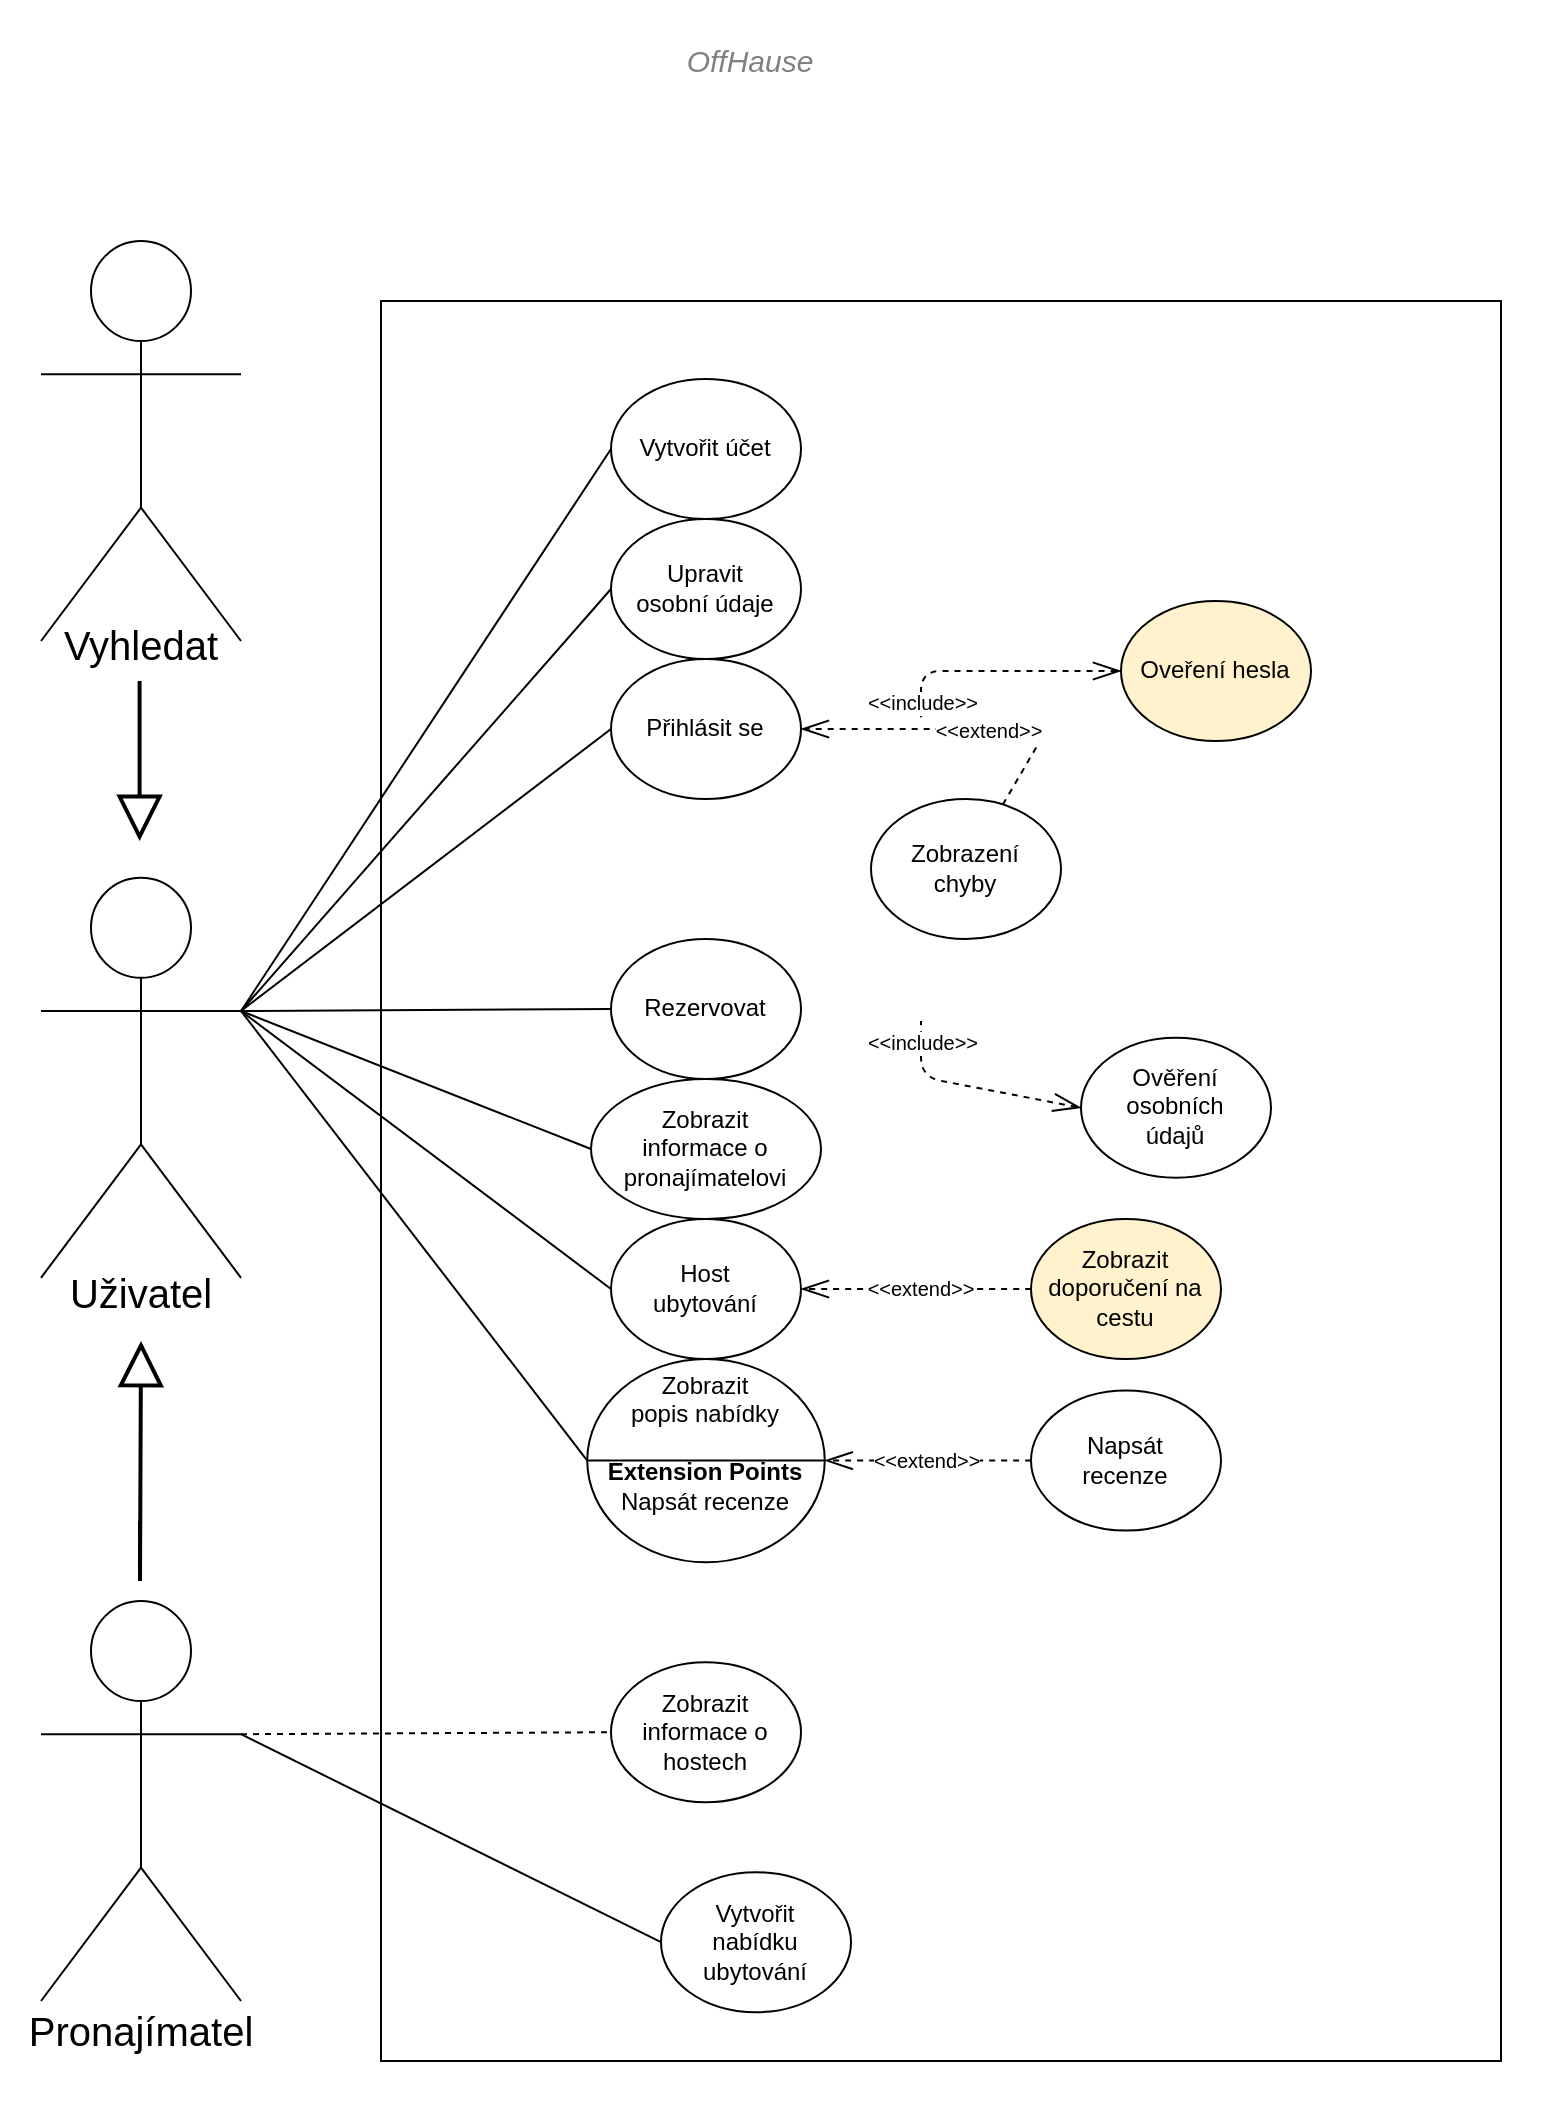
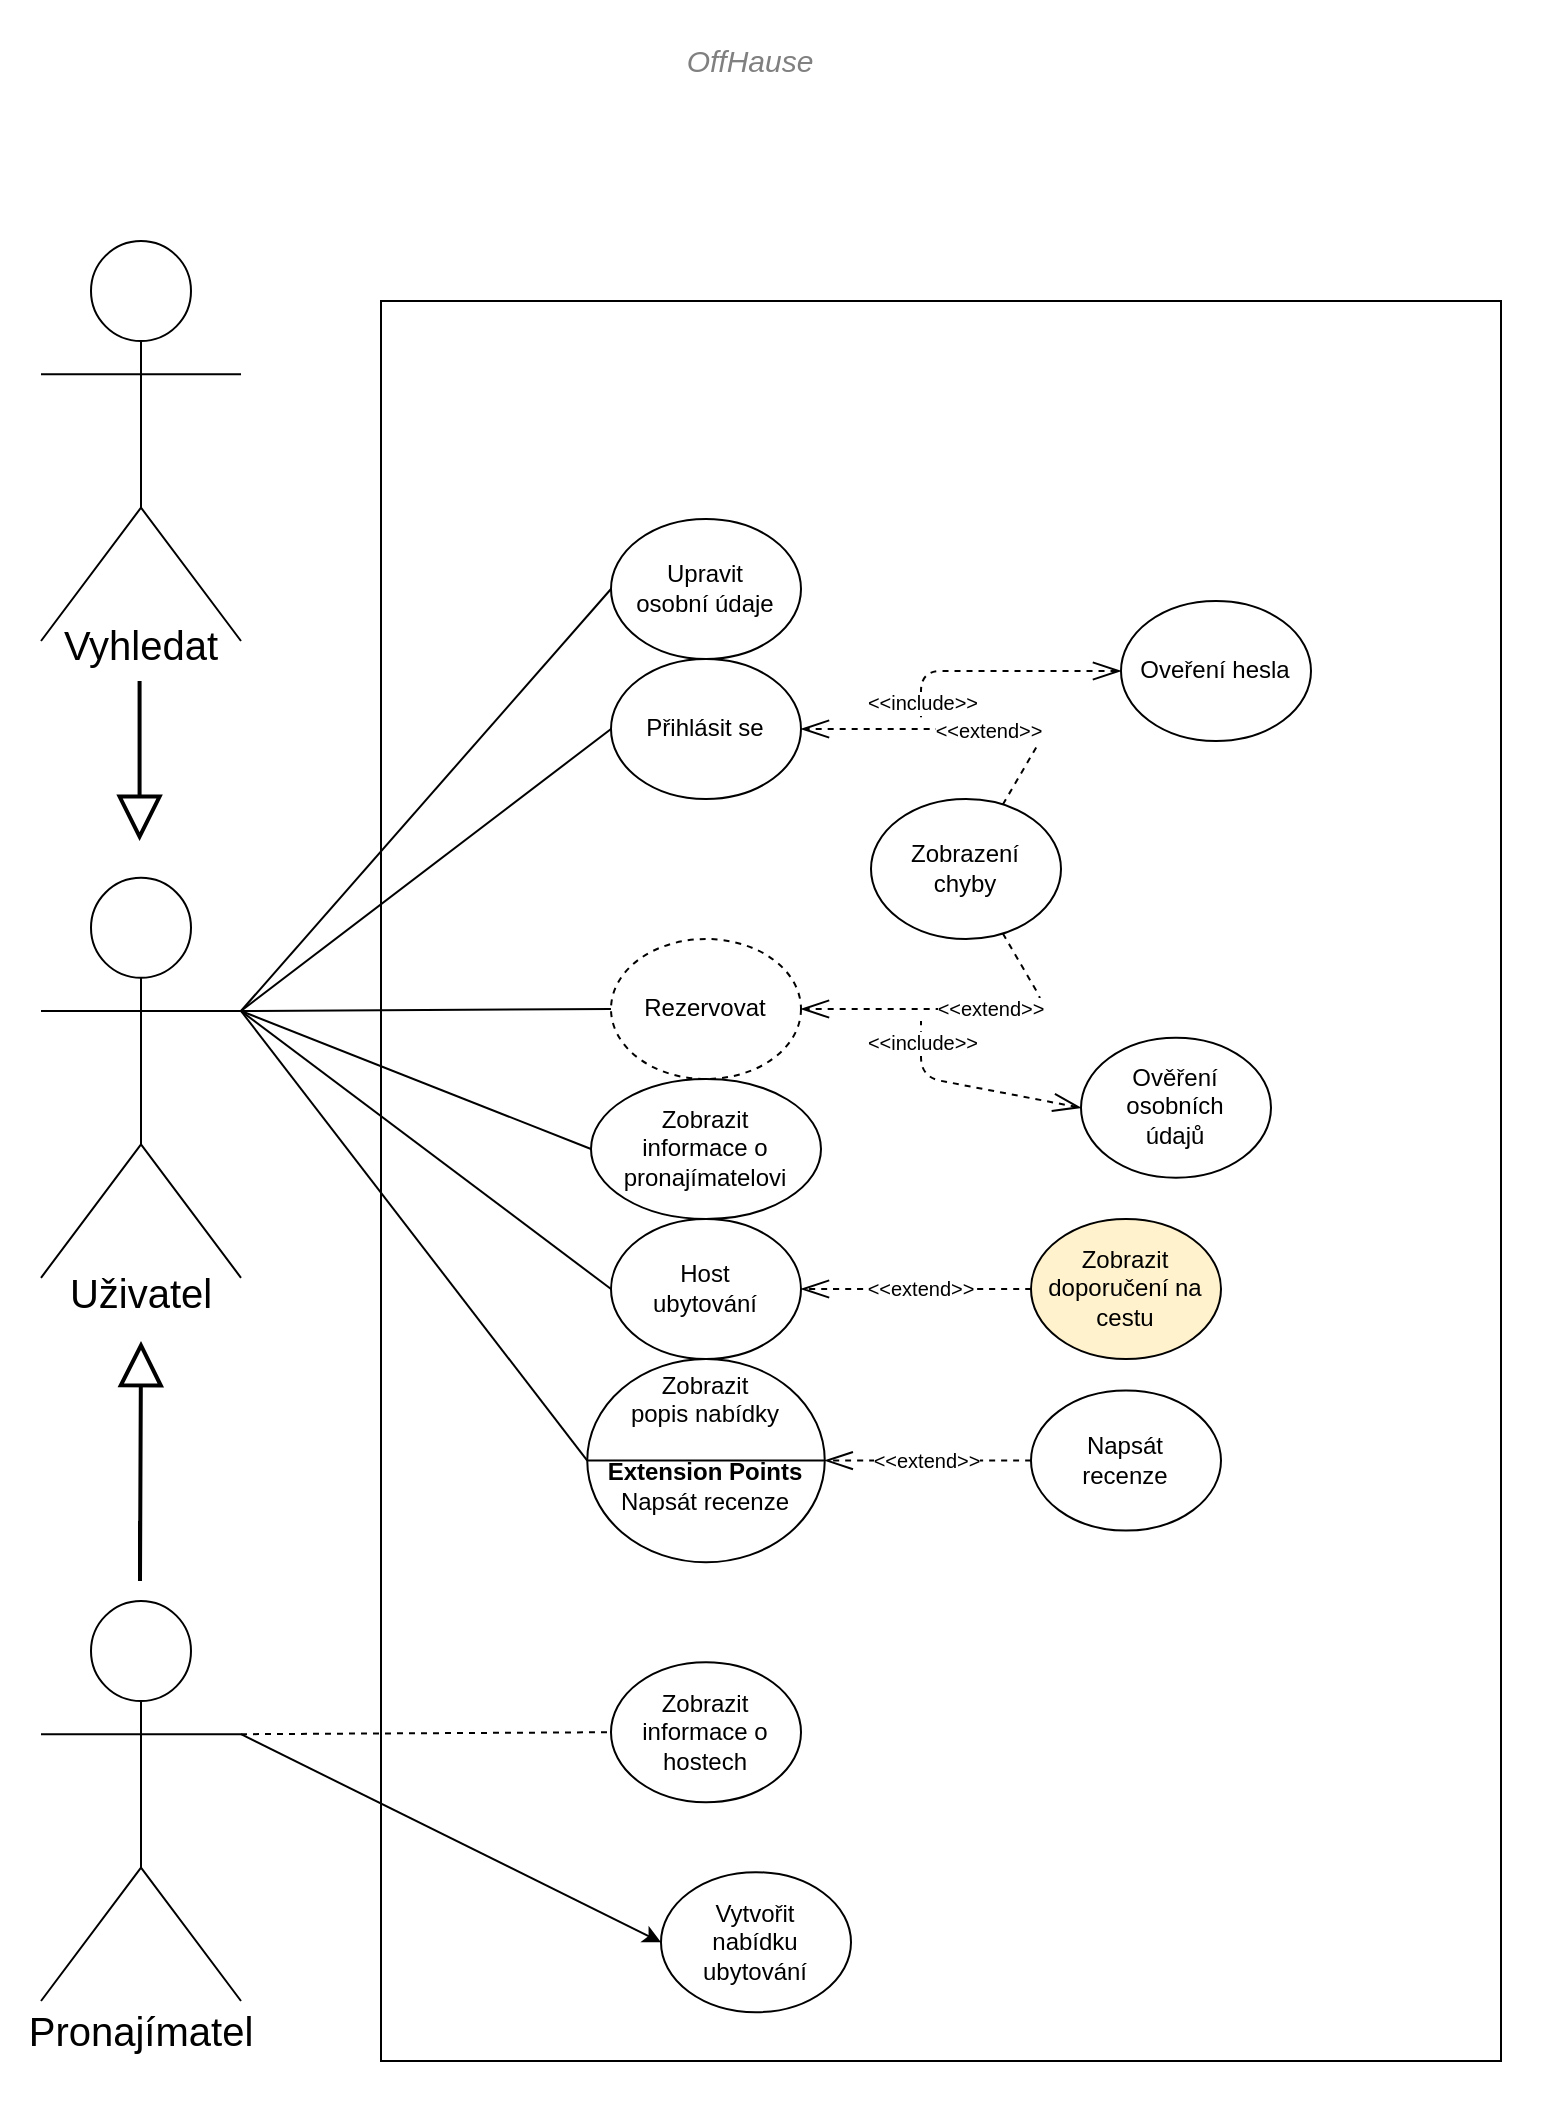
(706, 449) -> none
(1216, 671) -> (1216, 671)
(433, 720) -> none
(706, 1009) -> (706, 1009)
none -> (962, 1009)
(652, 1938) -> (648, 1936)
